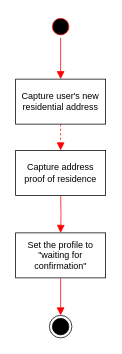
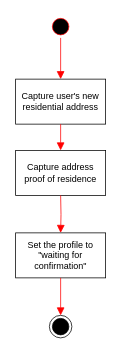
(60, 133) -> (60, 133)
